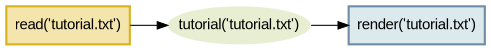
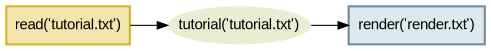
(417, 25) -> (417, 25)
